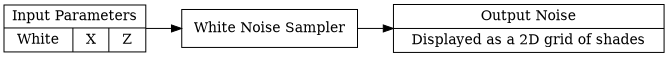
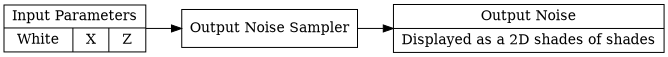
(270, 28) -> (270, 28)
(529, 40) -> (529, 40)
